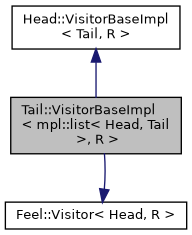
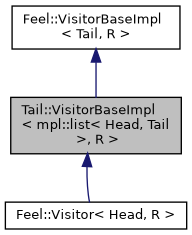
(96, 28) -> (96, 28)
(105, 171) -> (87, 185)
